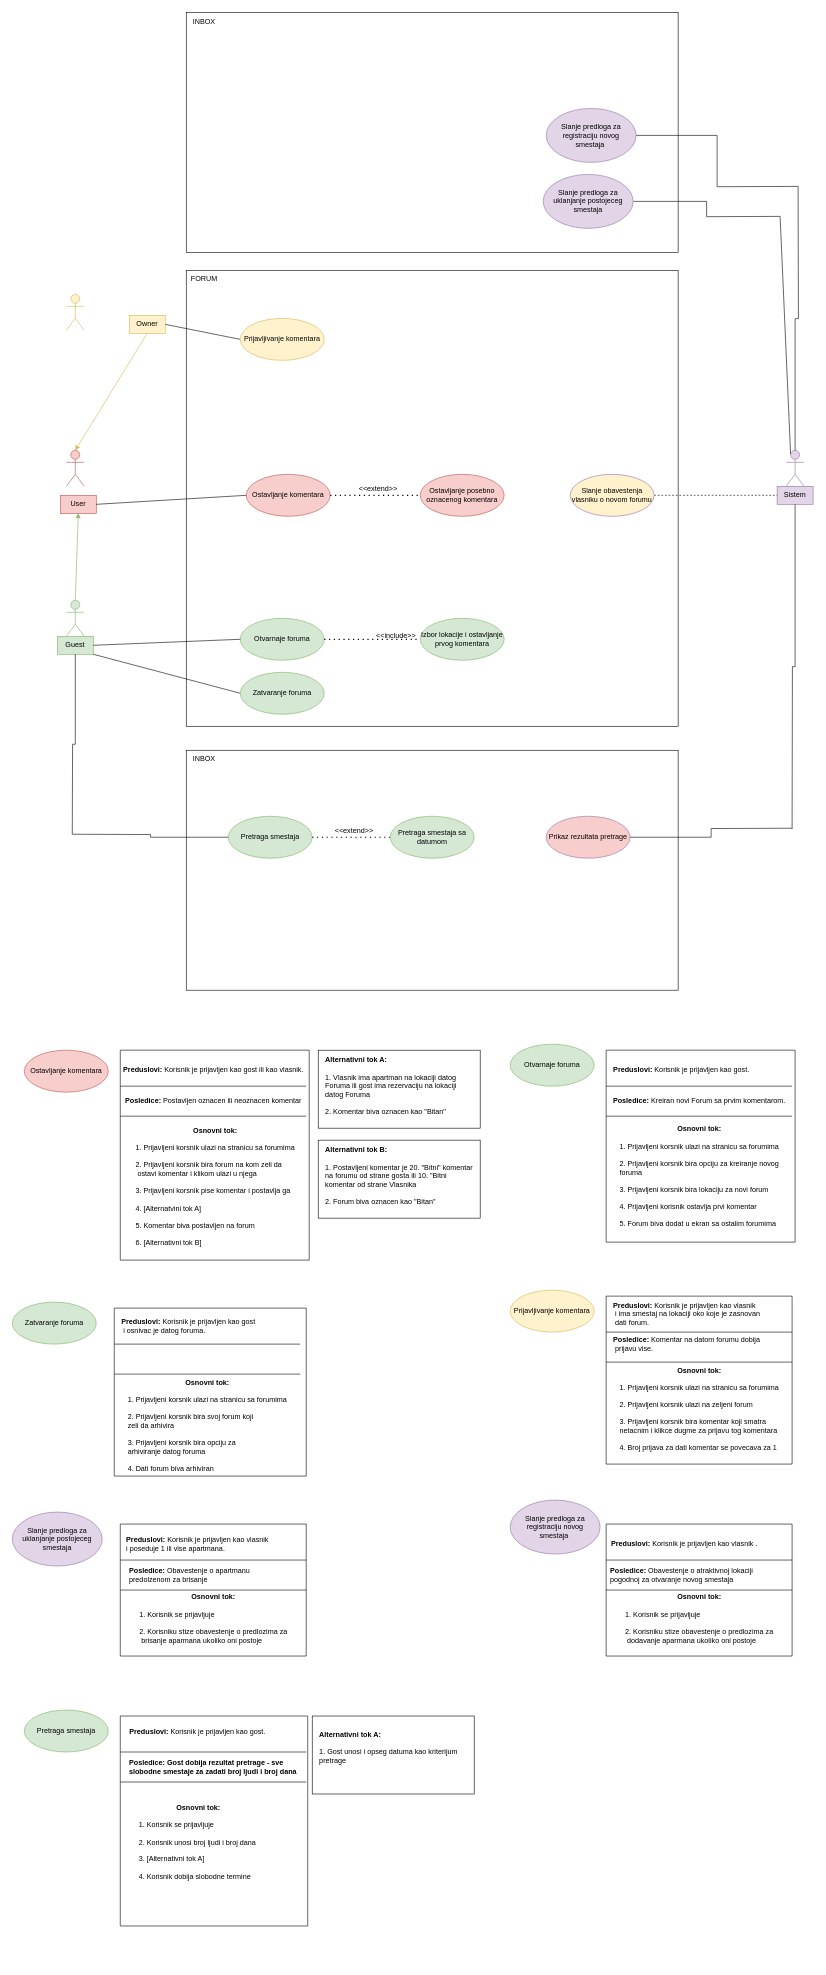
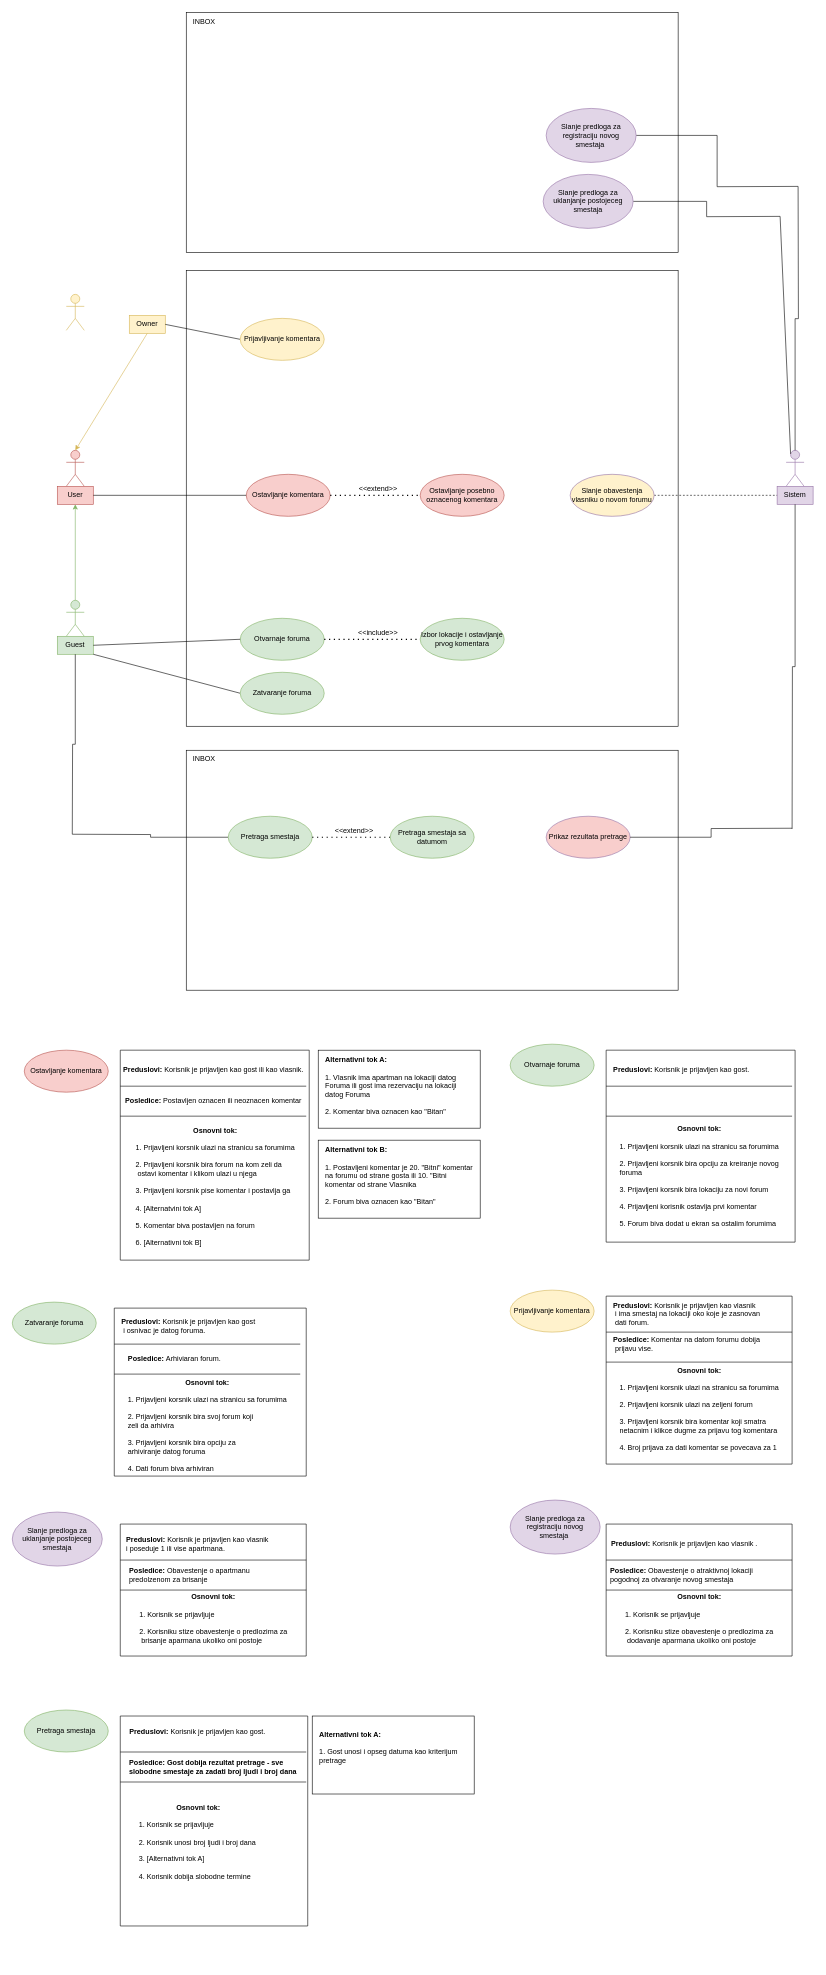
(204, 279) -> none
(78, 504) -> (75, 495)
(396, 636) -> (378, 633)
(699, 1101) -> none
none -> (174, 1359)
